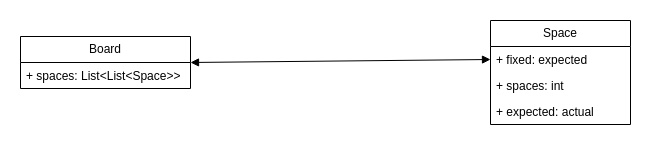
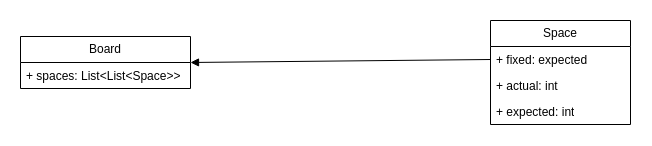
(481, 60) -> (484, 60)
(534, 87) -> (532, 87)
(551, 113) -> (541, 113)
